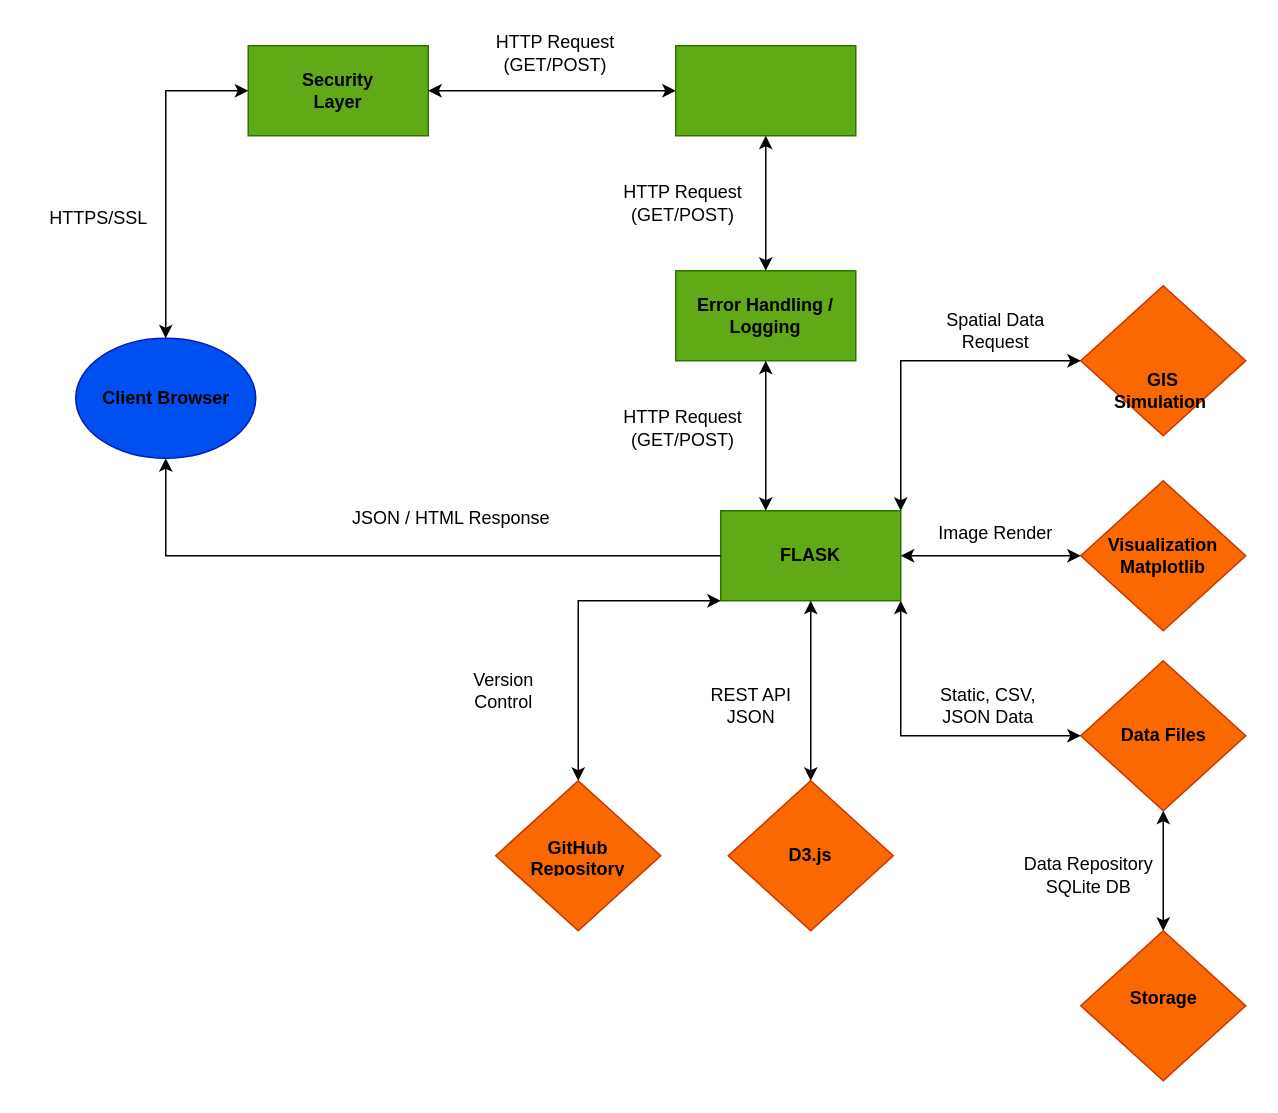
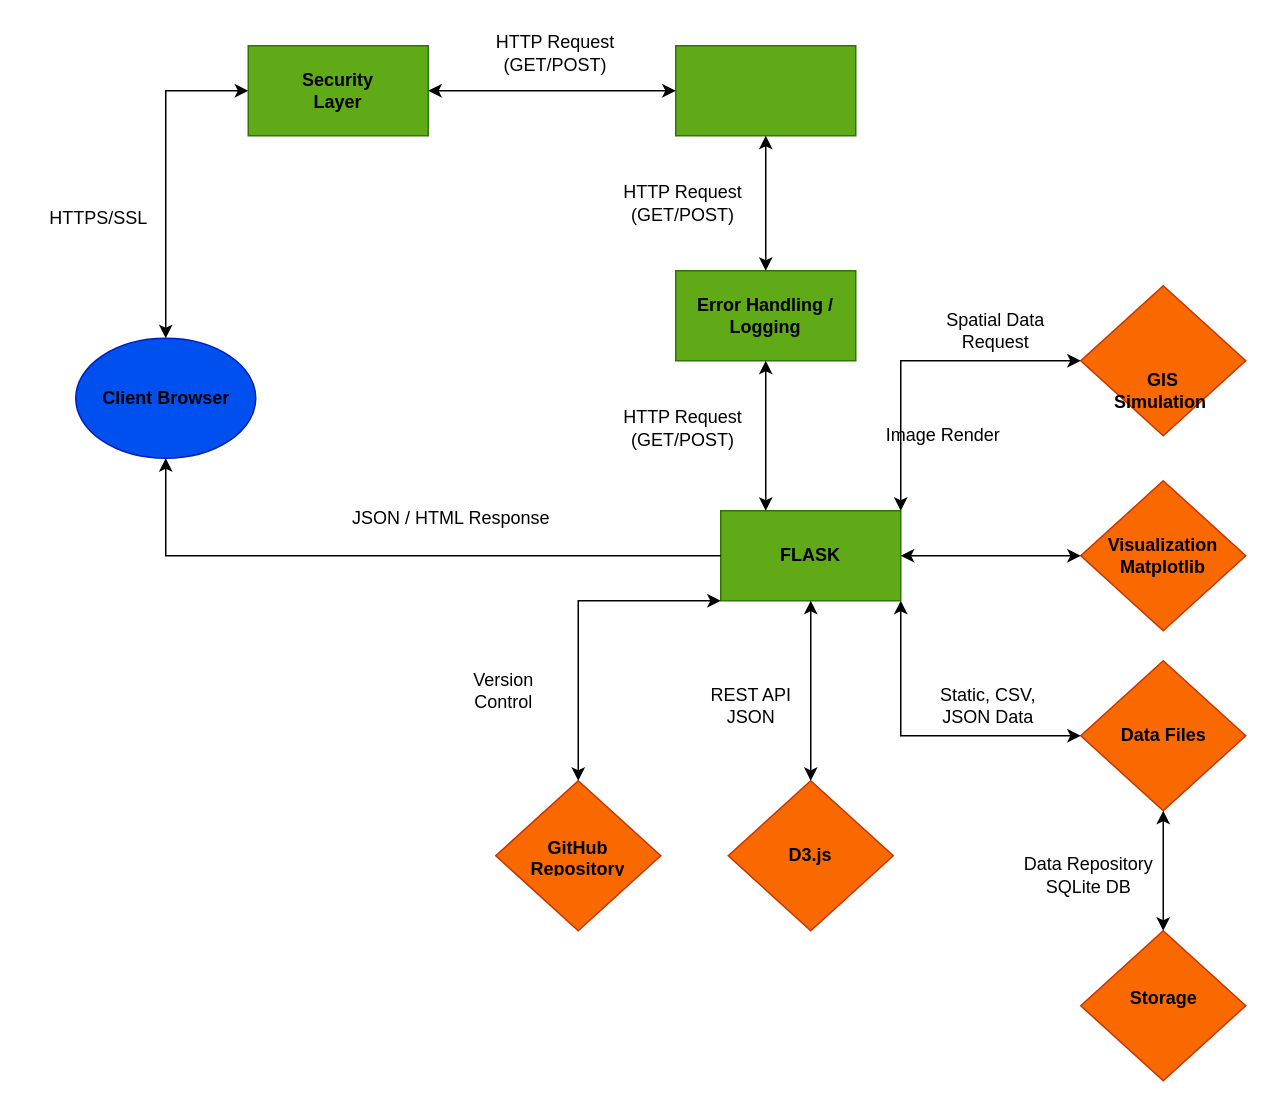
(995, 533) -> (942, 436)
